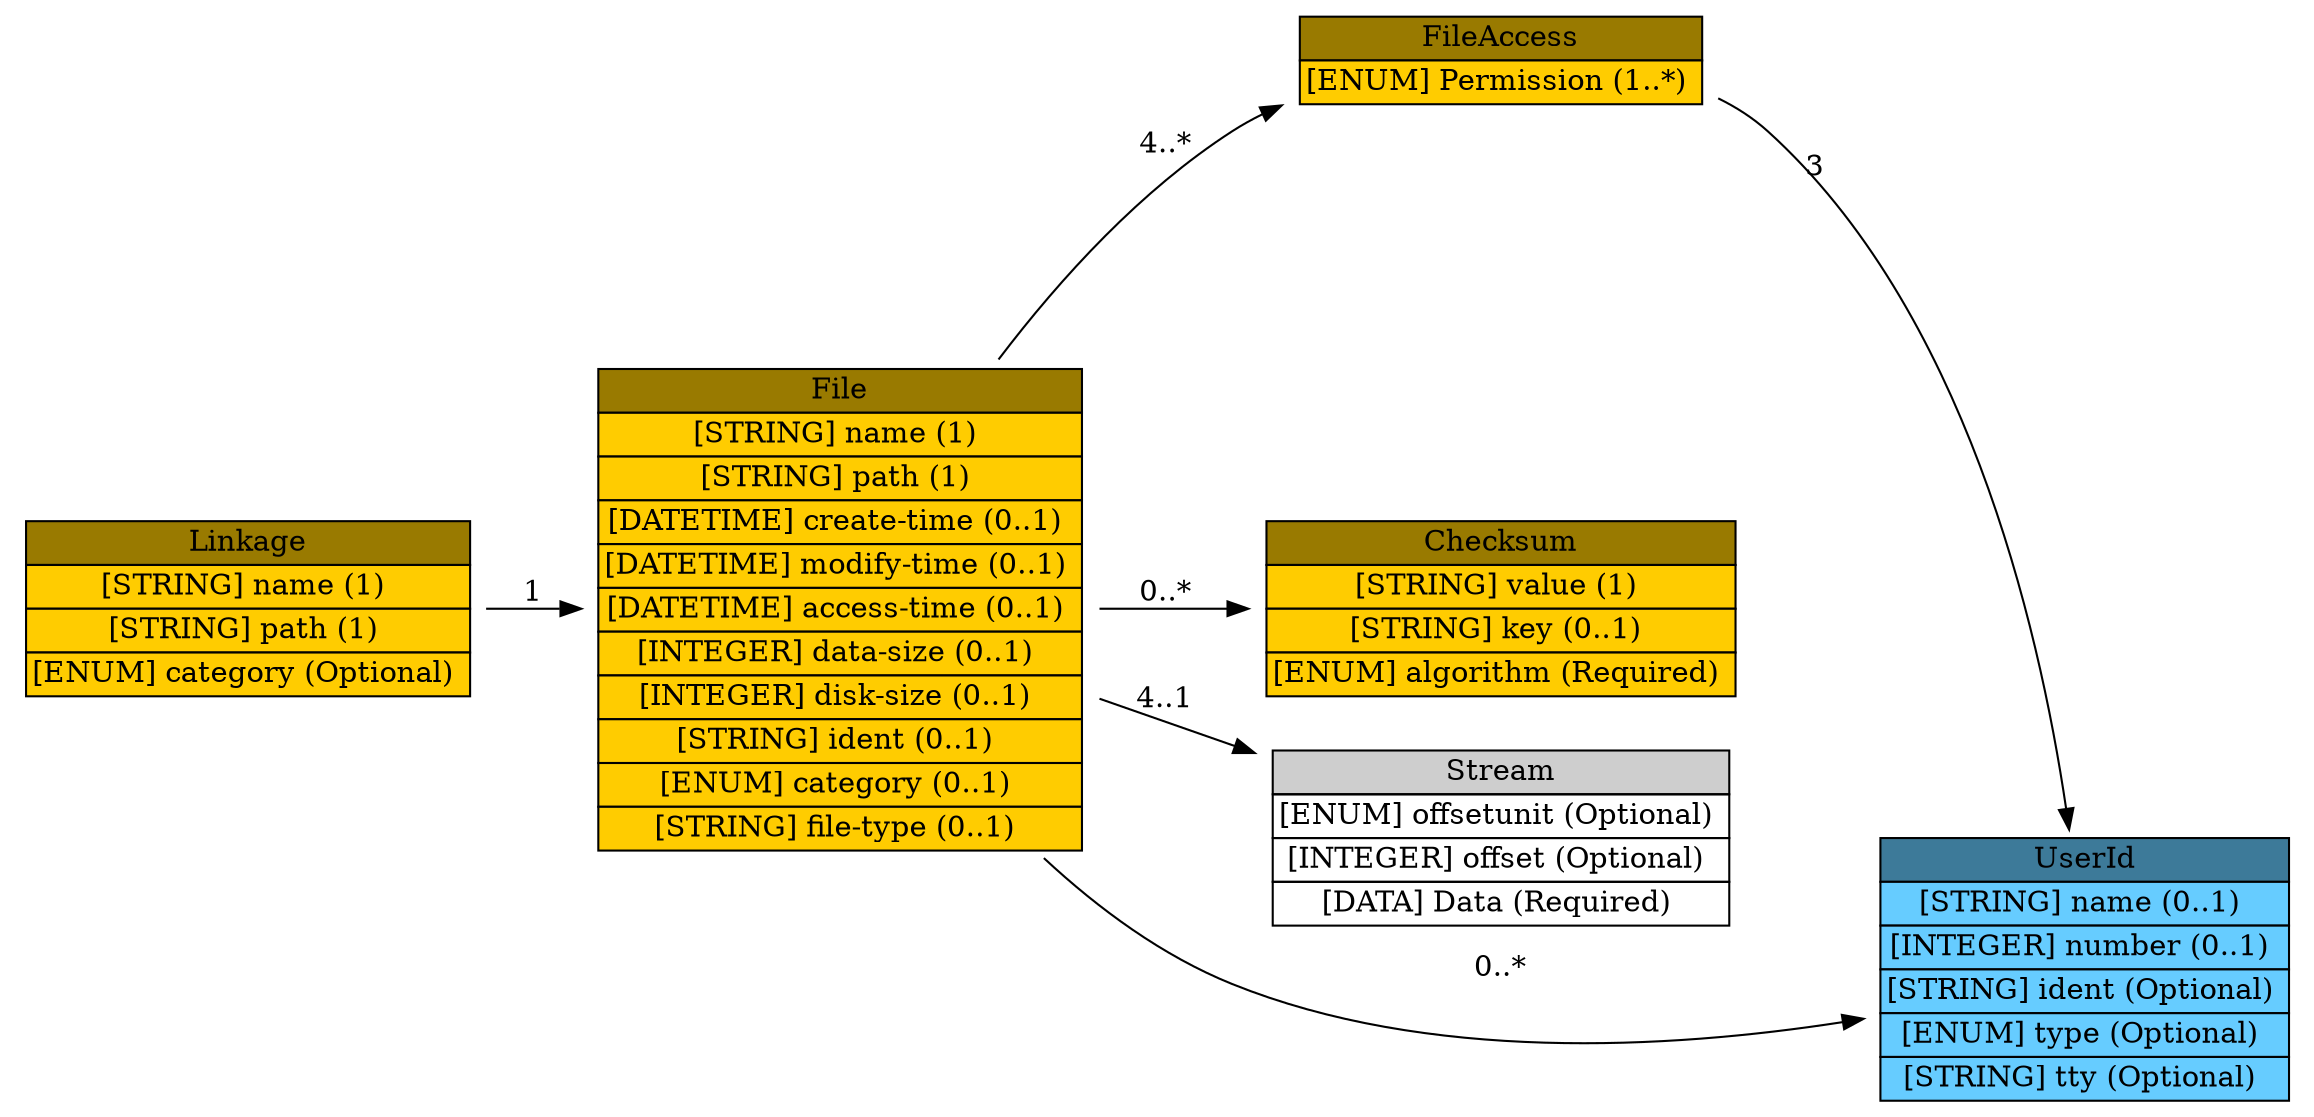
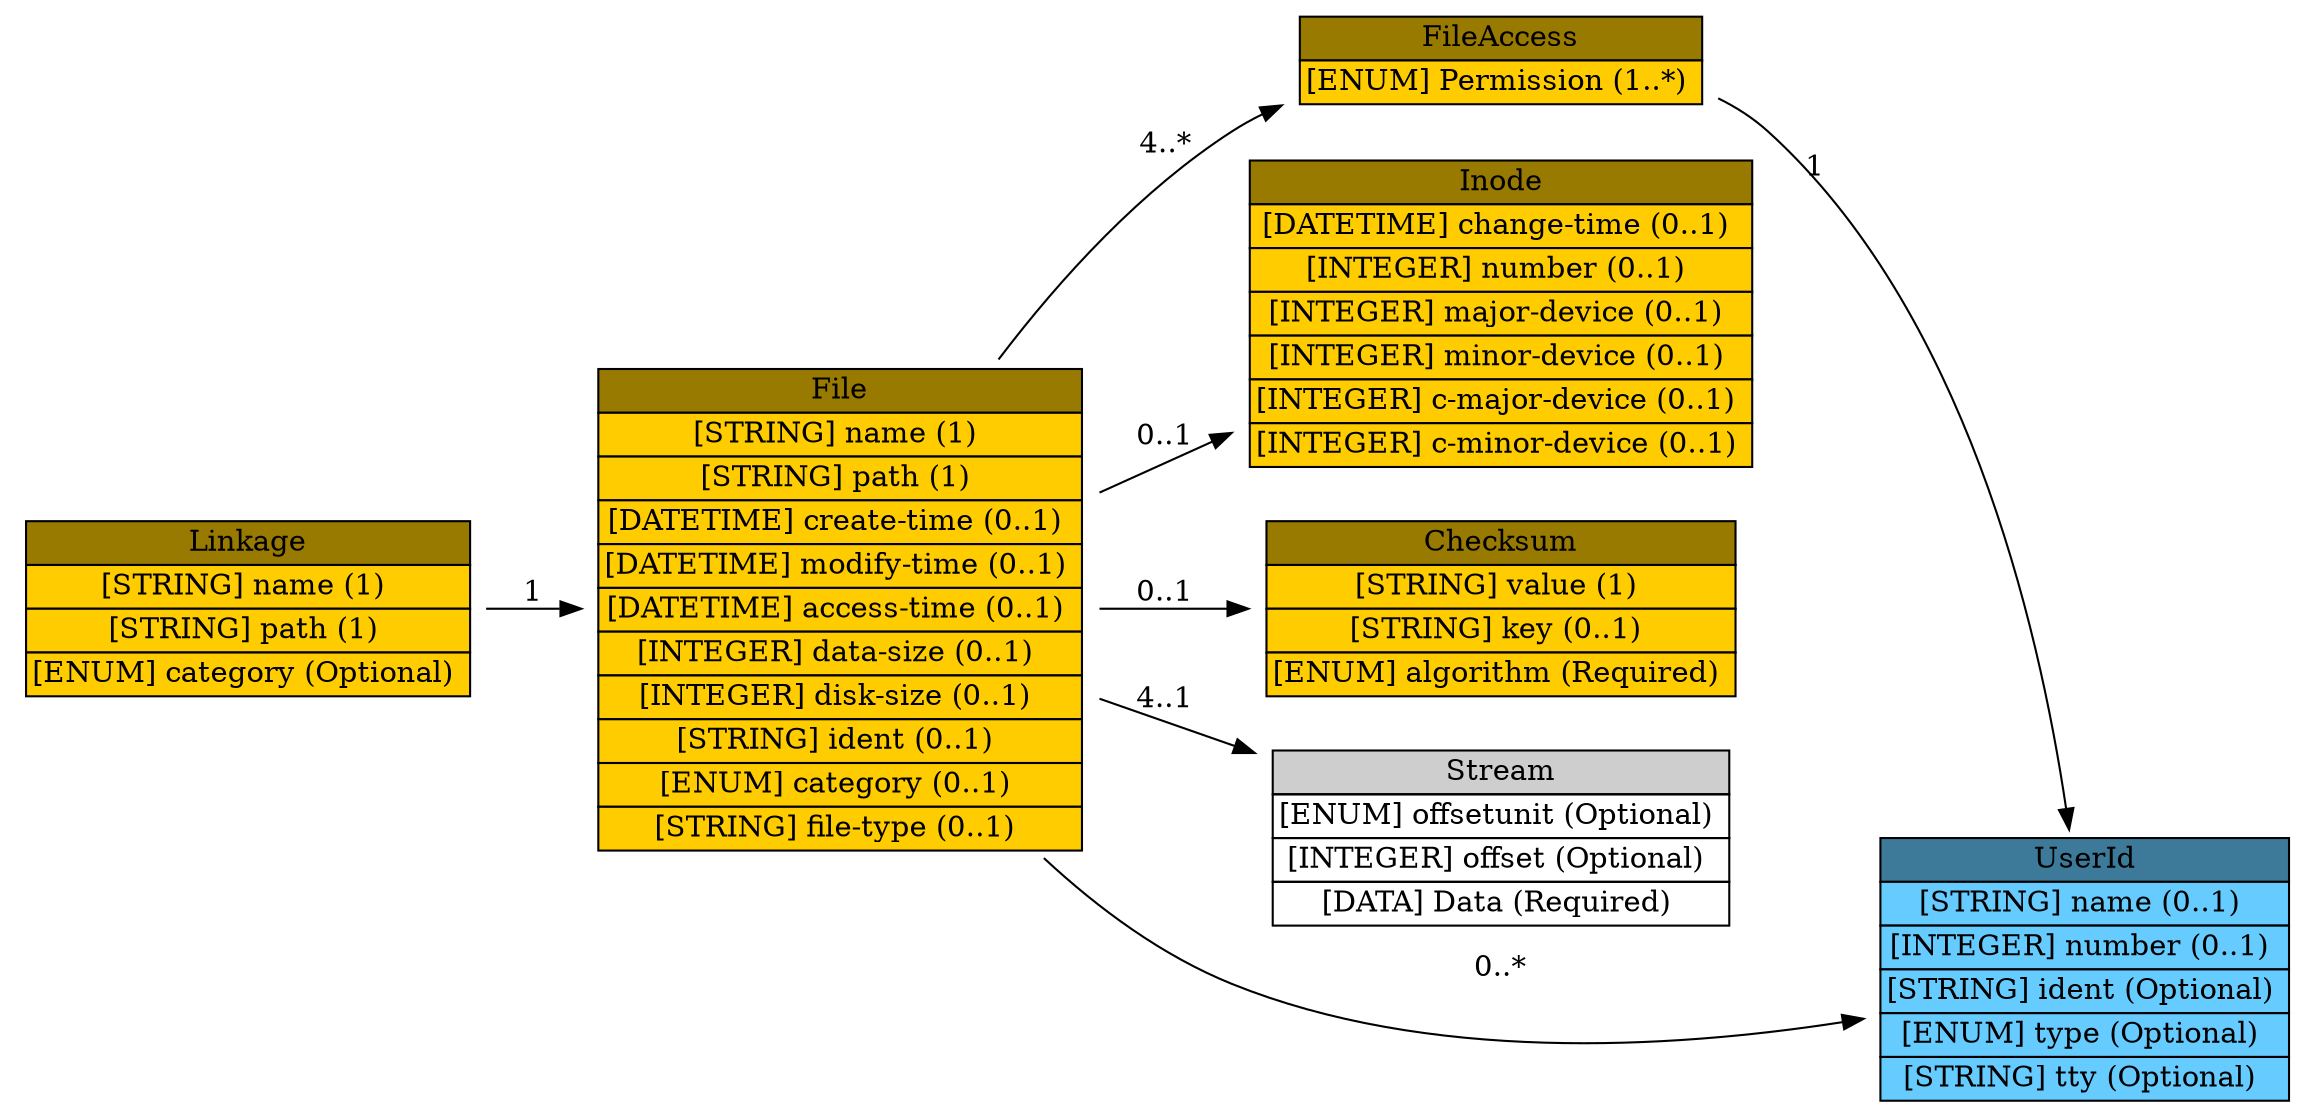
(1816, 168) -> (1816, 168)
none -> (1500, 313)
(1165, 593) -> (1165, 593)
